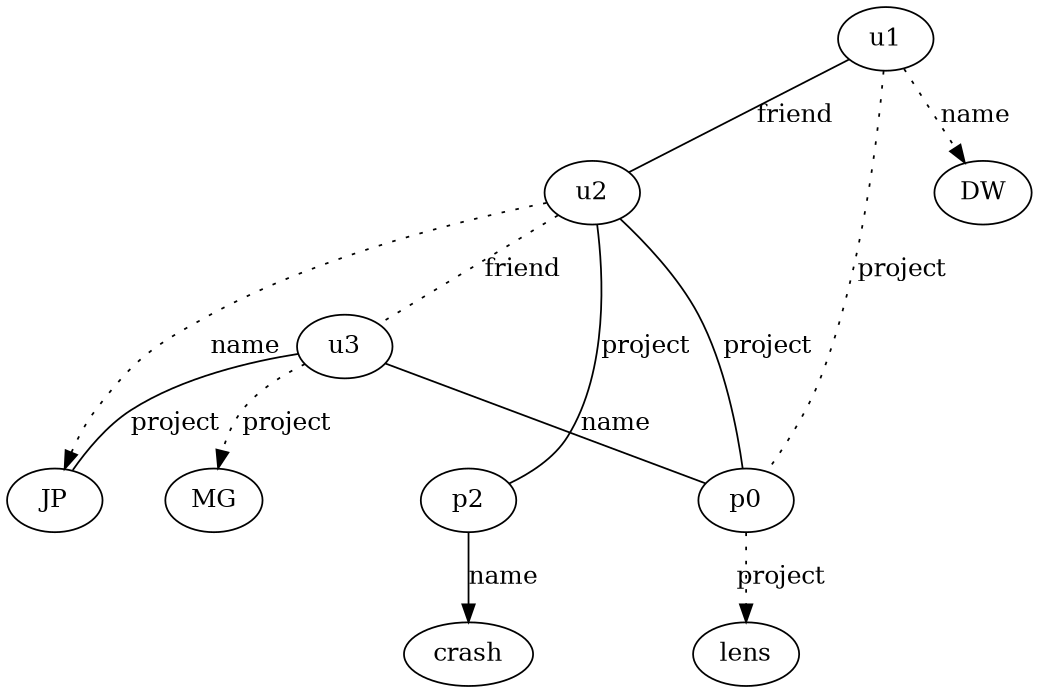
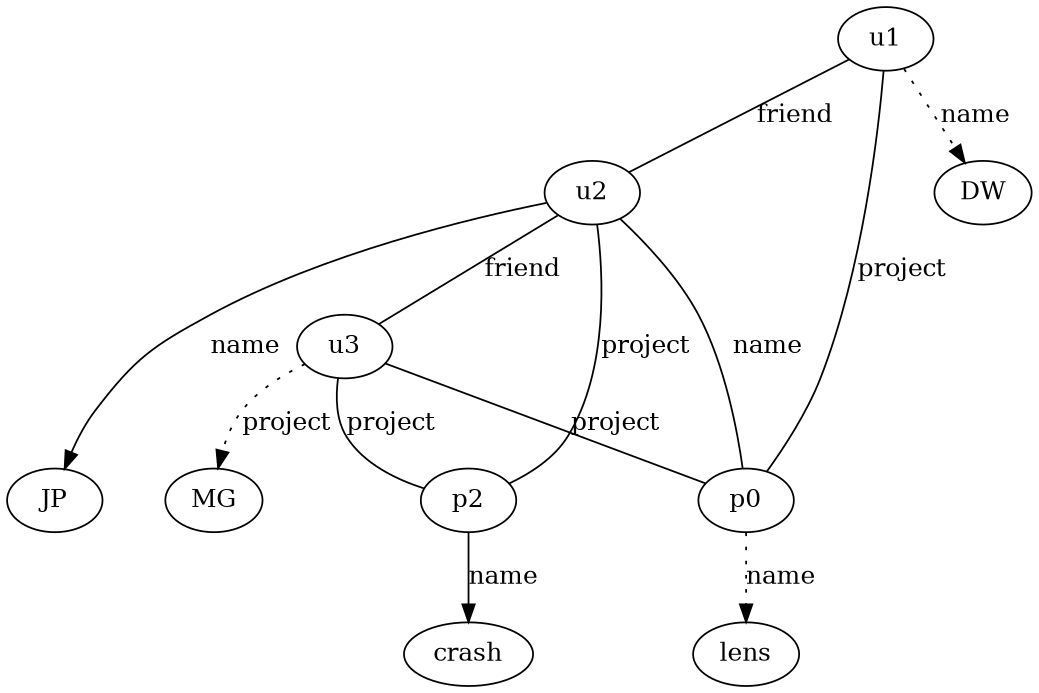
(468, 270) -> (468, 270)
(851, 279) -> (851, 279)
(281, 282) -> (281, 282)
(768, 347) -> (768, 347)
(172, 388) -> (357, 450)
(616, 423) -> (616, 423)
(781, 577) -> (781, 577)
